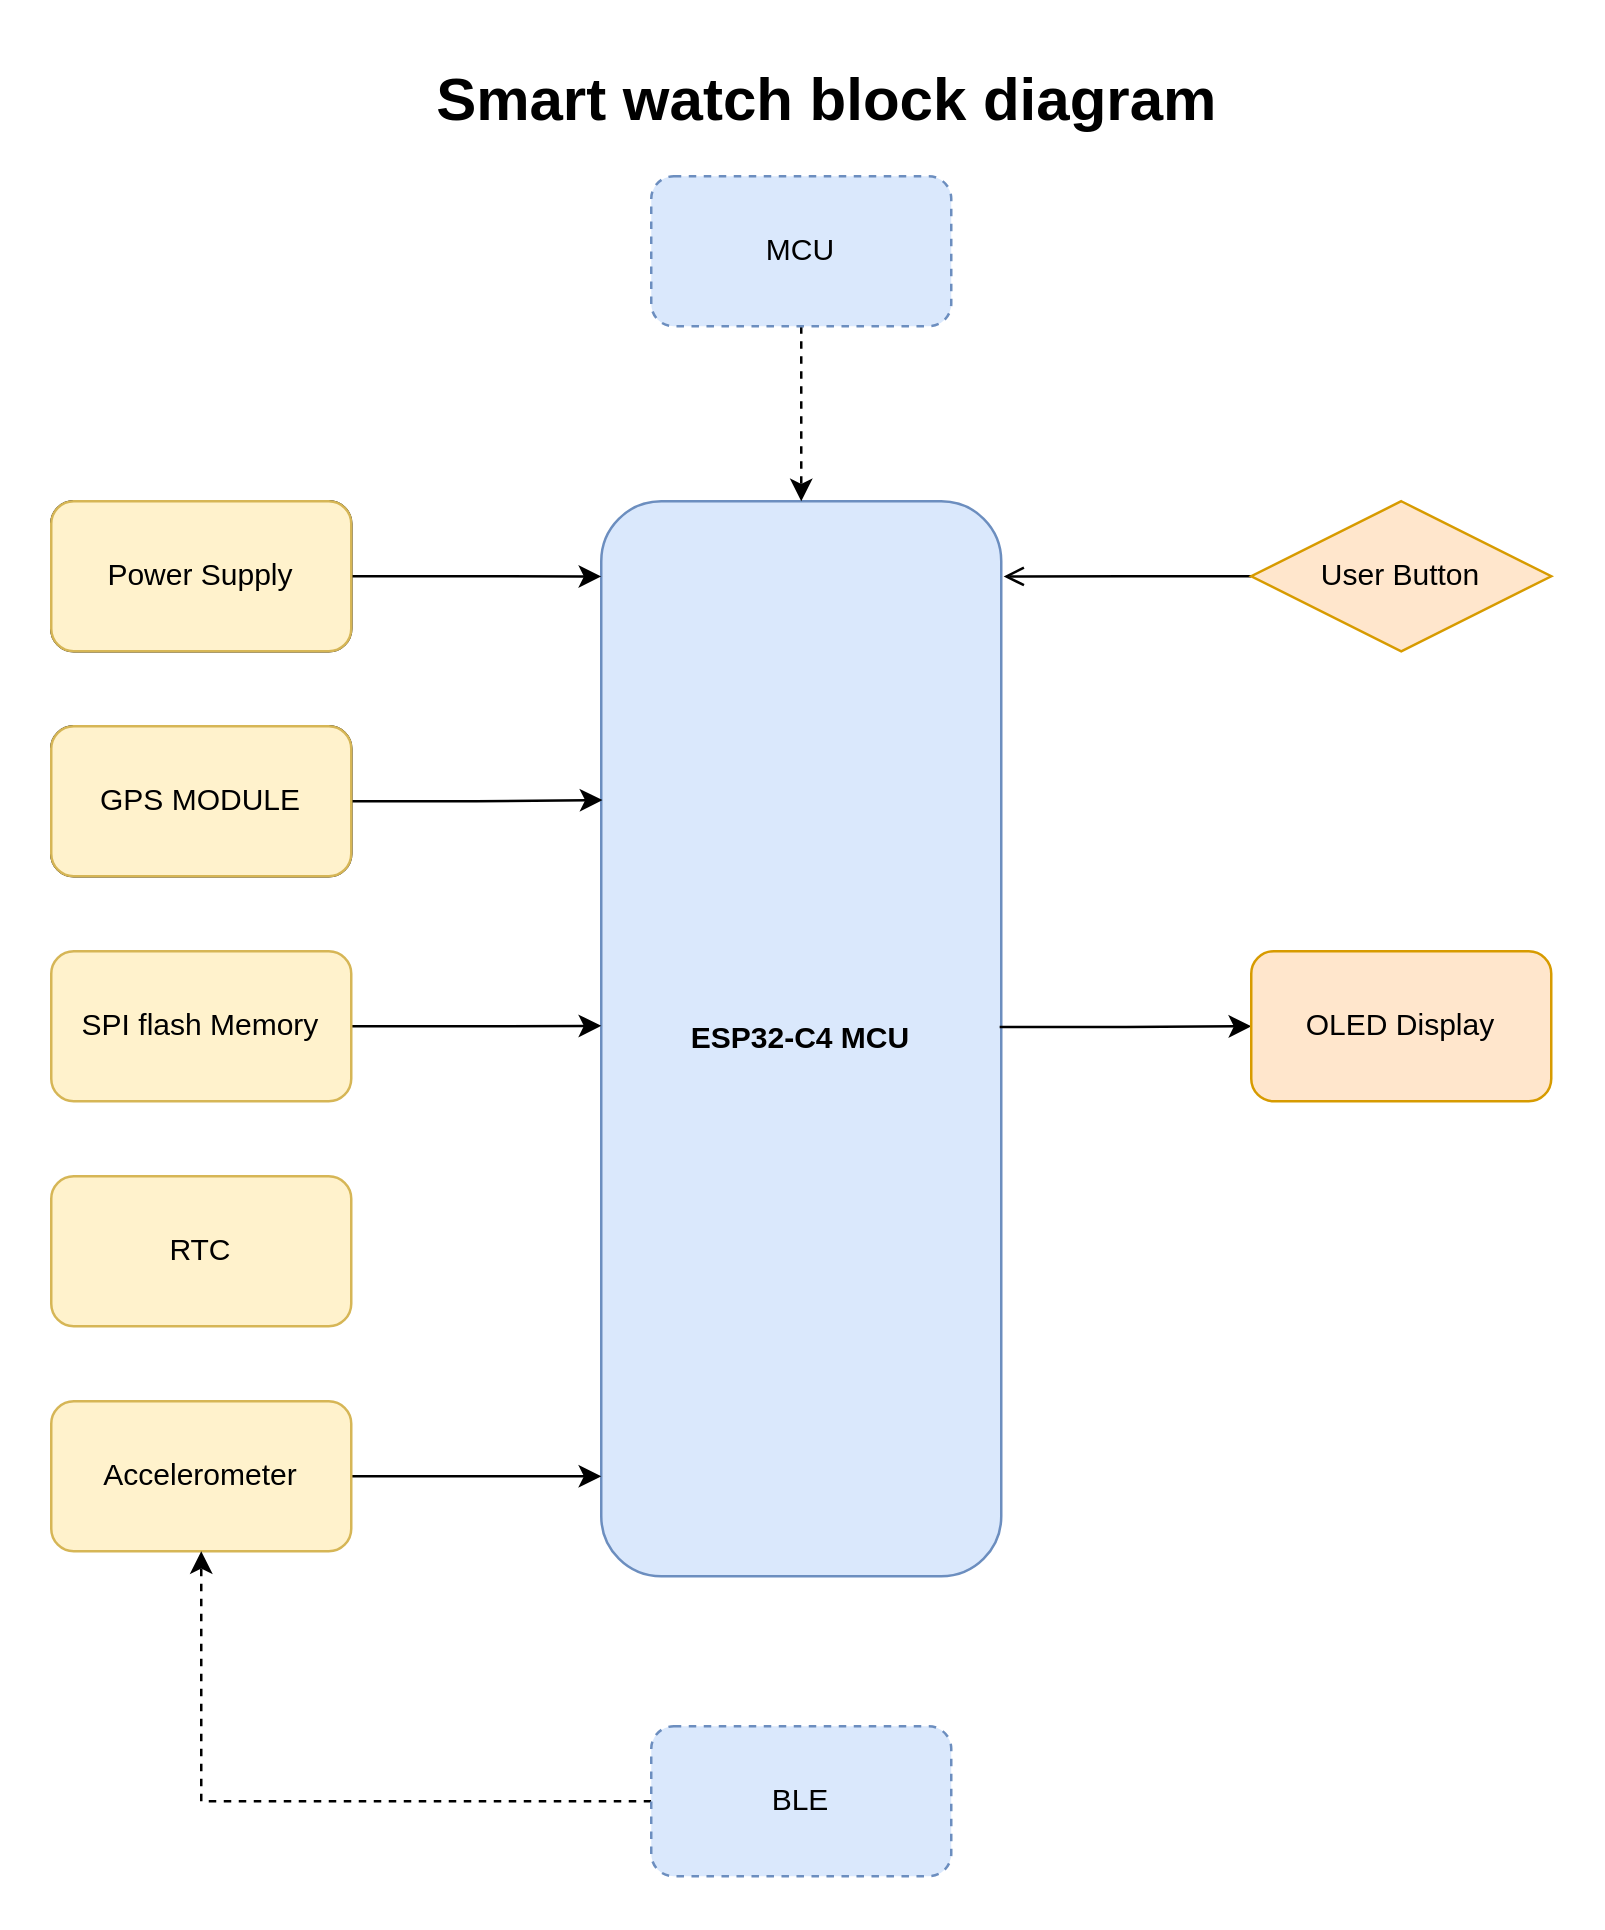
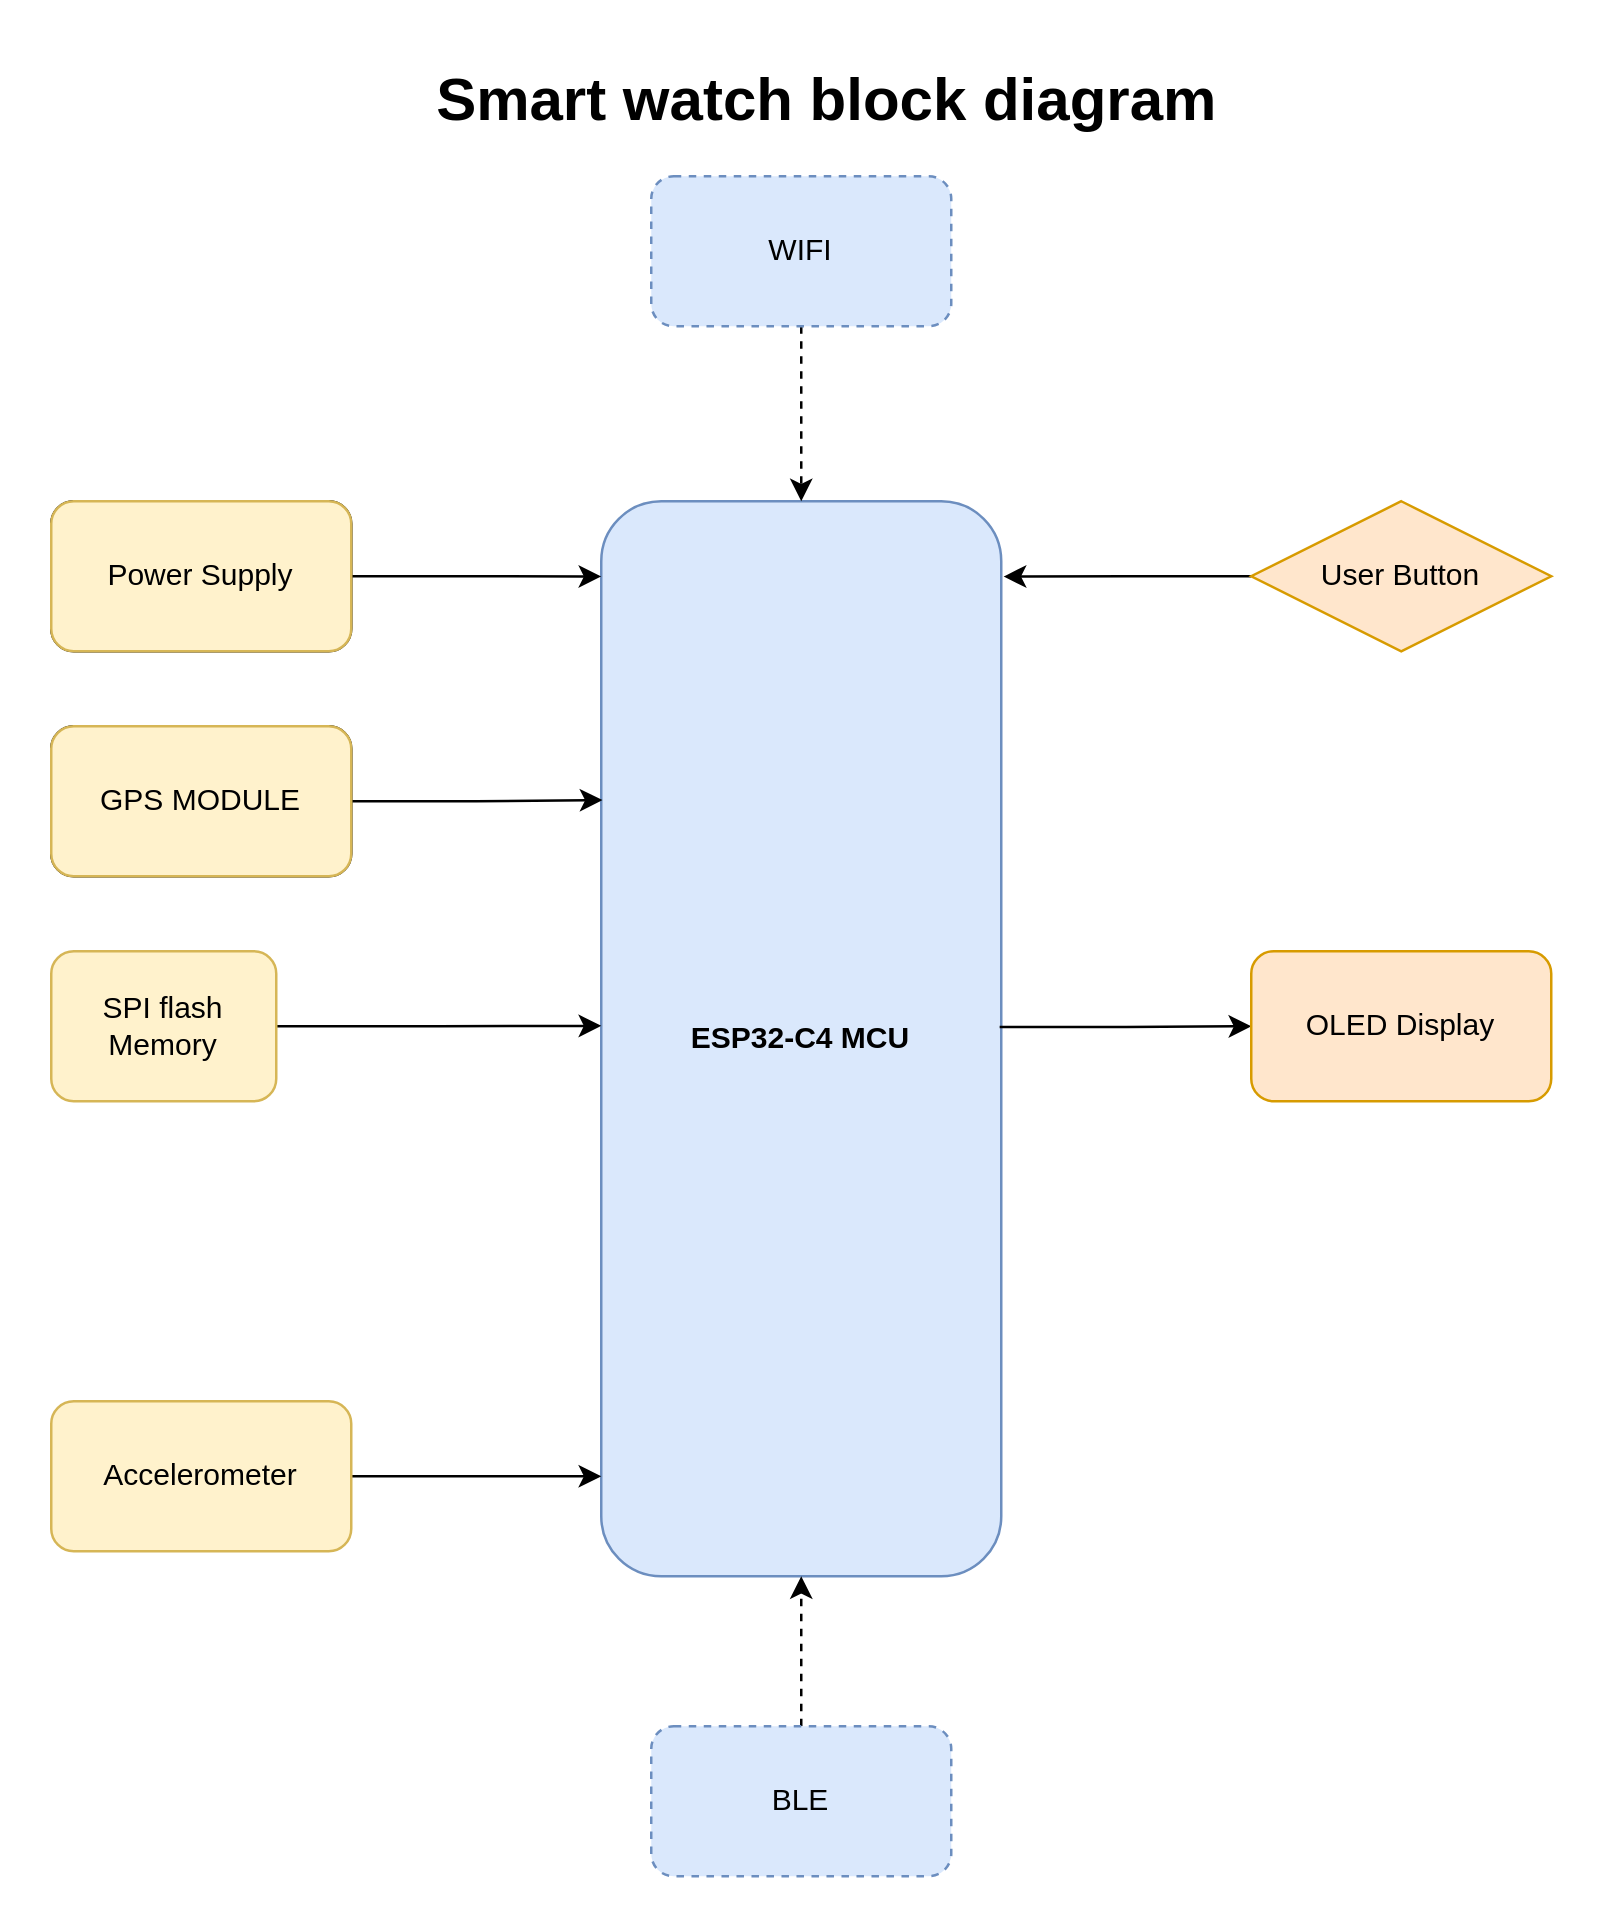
(801, 251) -> (801, 251)
(1017, 576) -> (1022, 576)
(201, 1026) -> (164, 1026)
(201, 1251) -> none
(307, 1801) -> (801, 1659)
